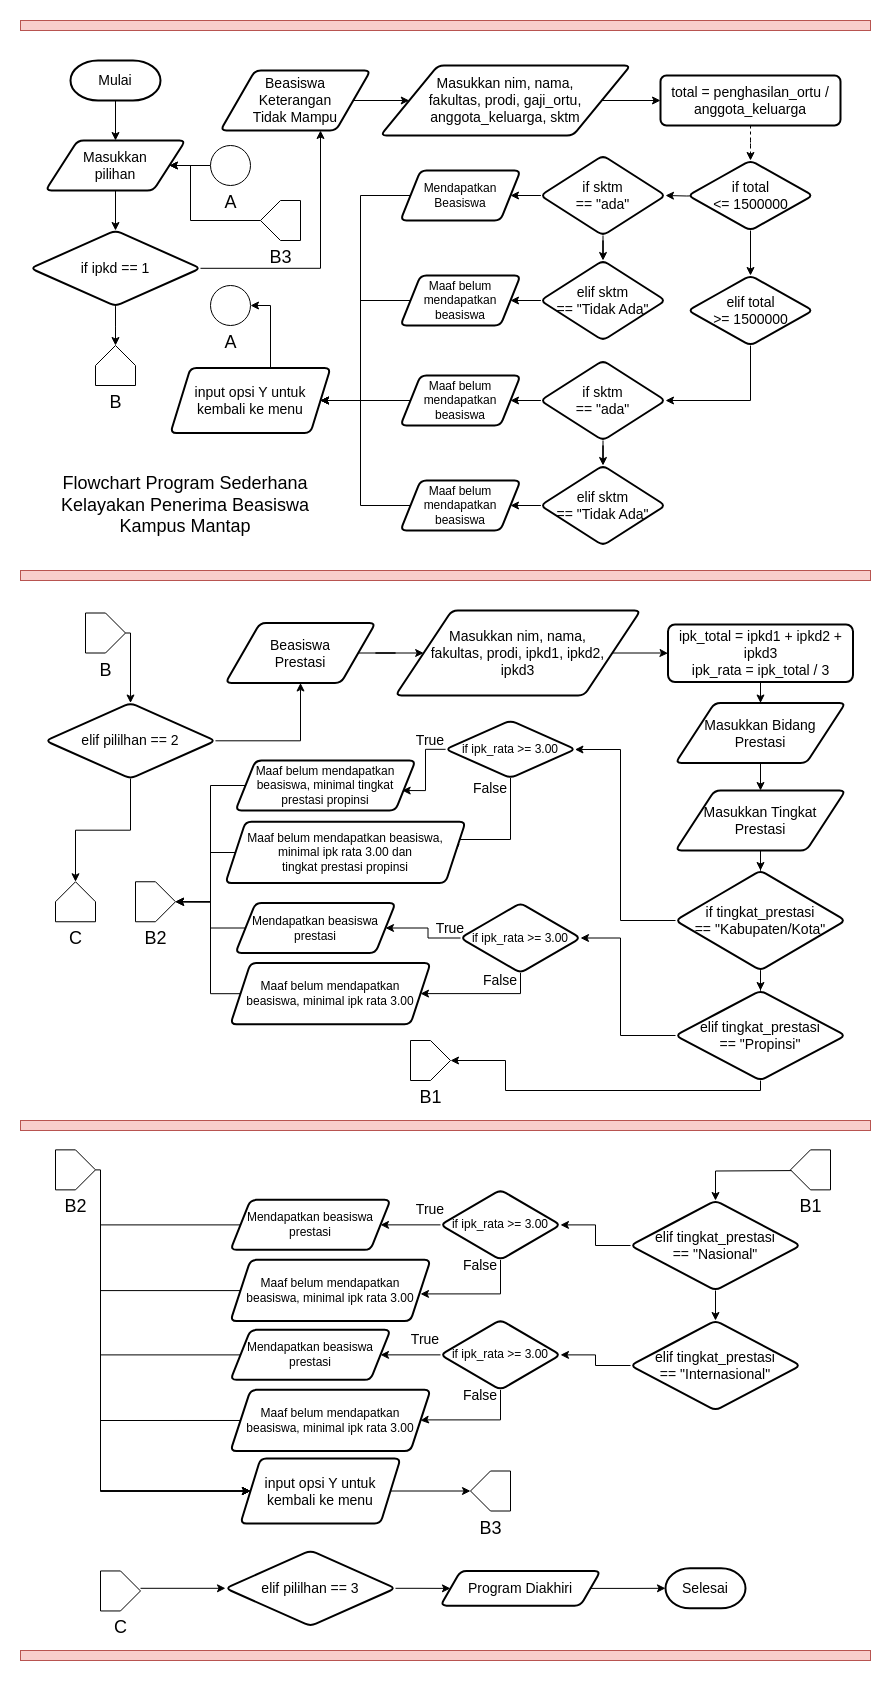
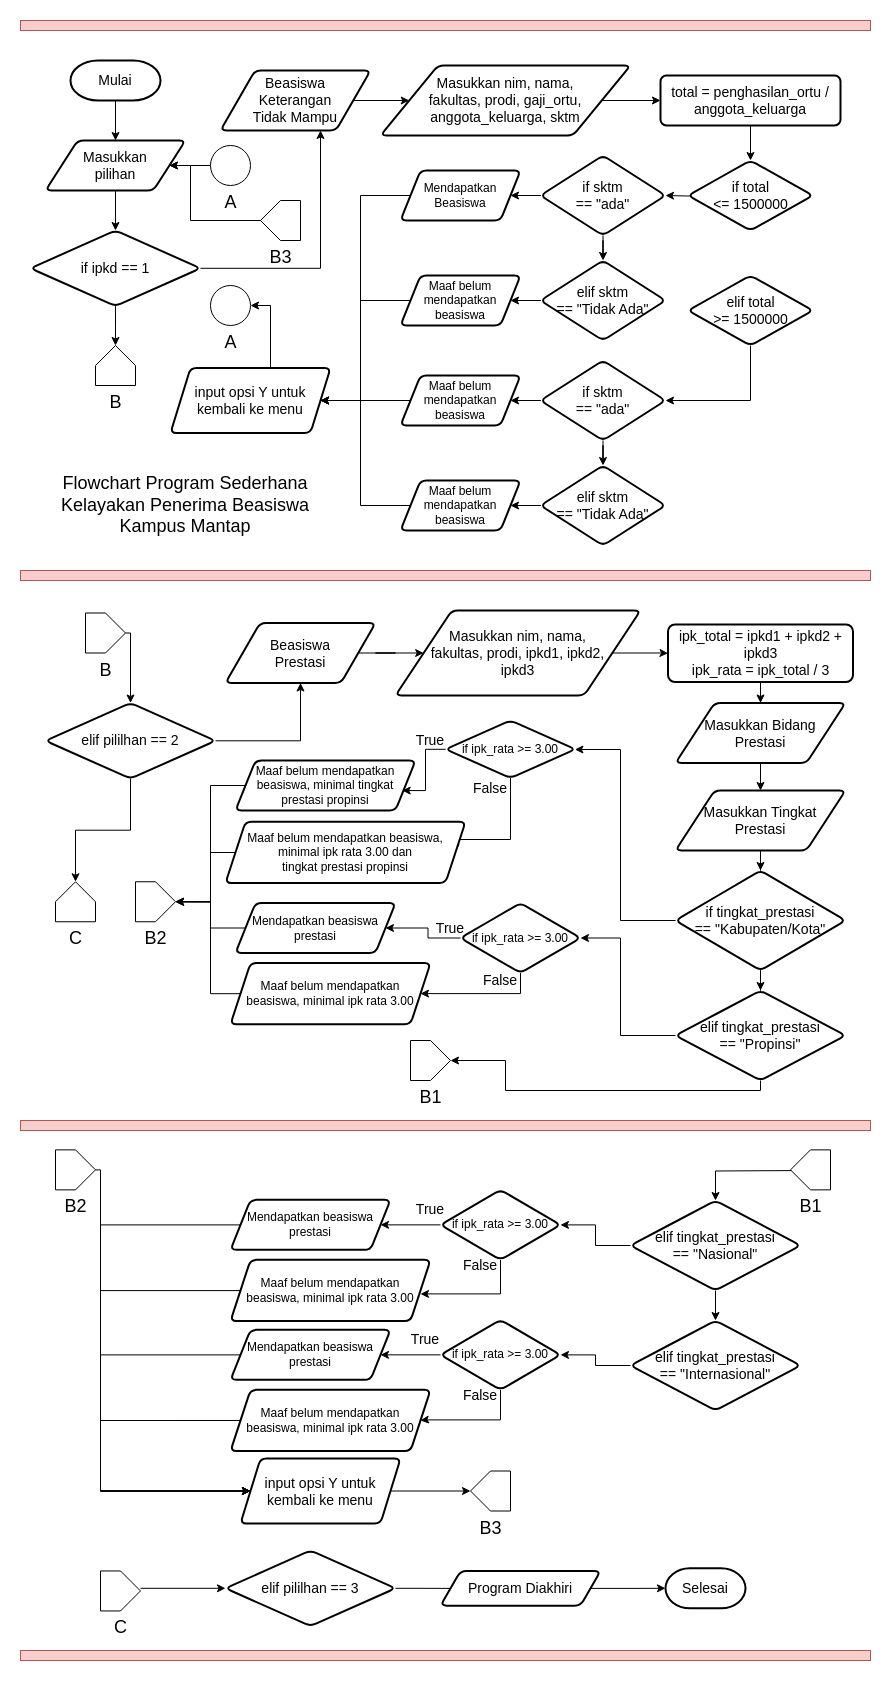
(751, 144) -> (751, 144)
(751, 250) -> none
(442, 1588) -> (444, 1588)
